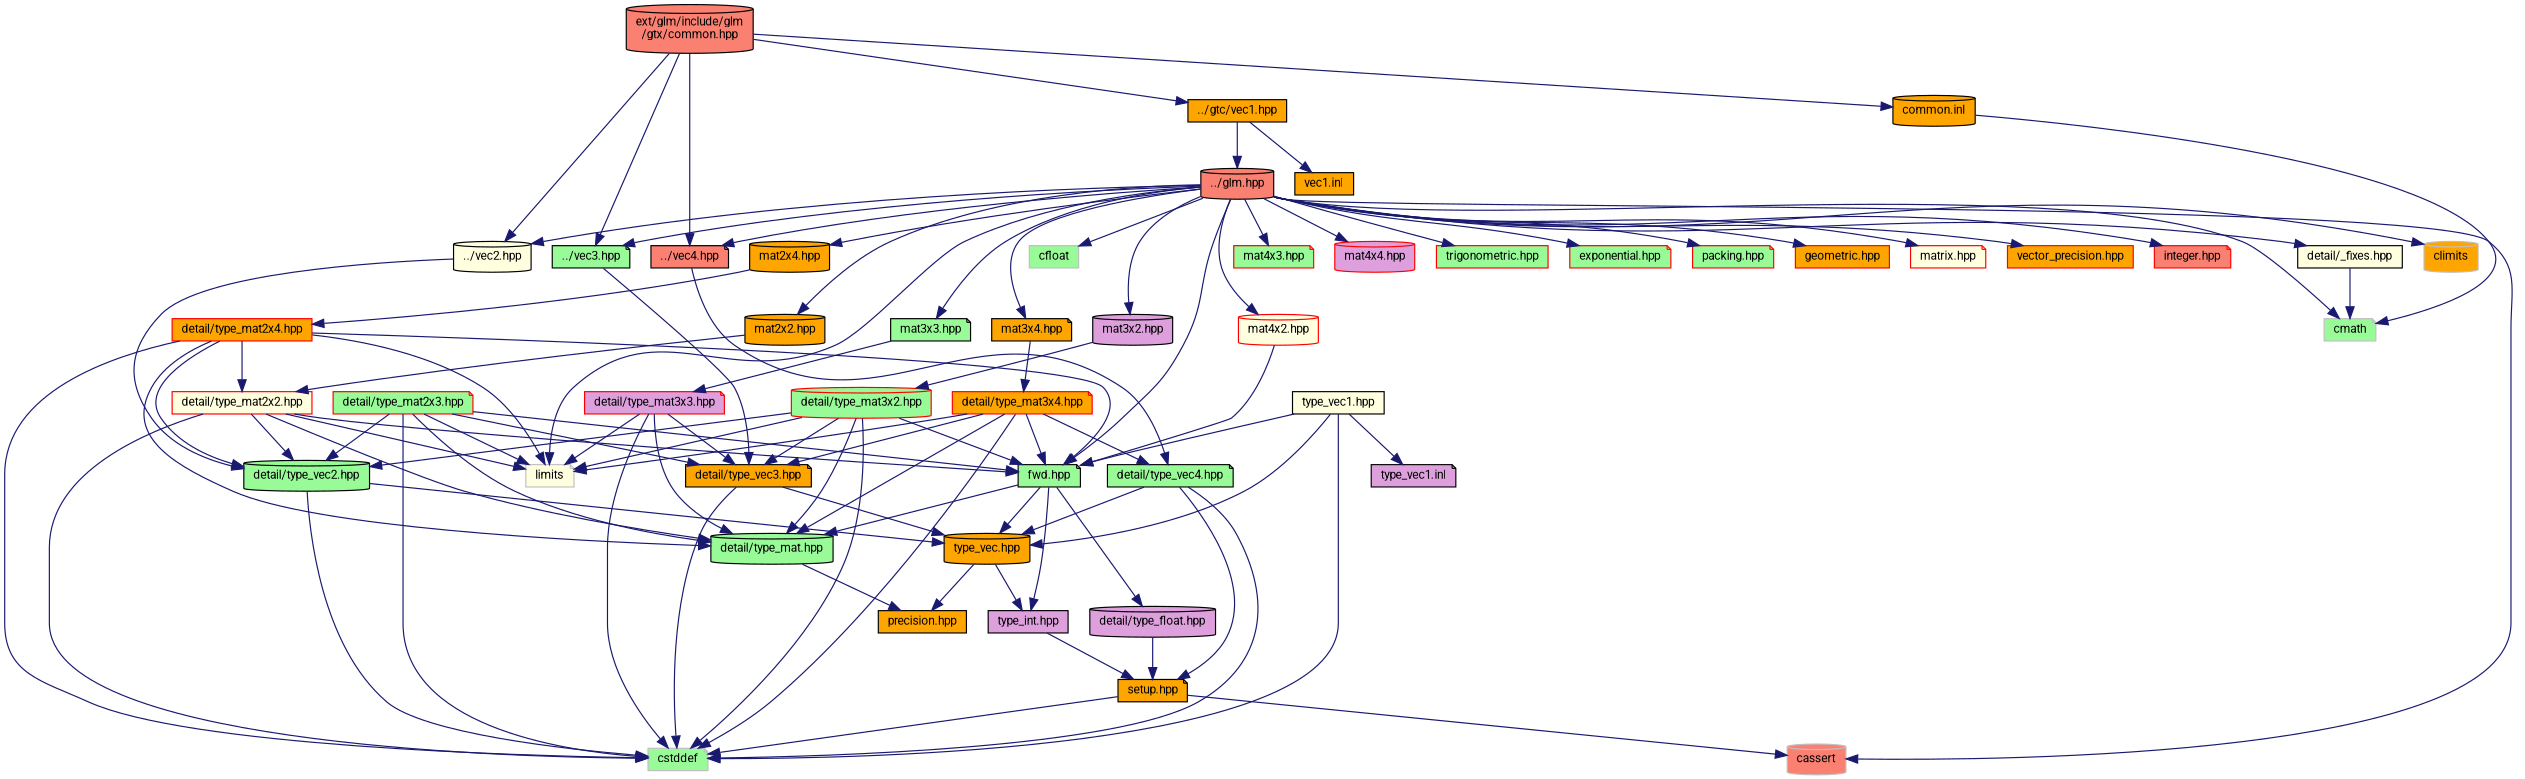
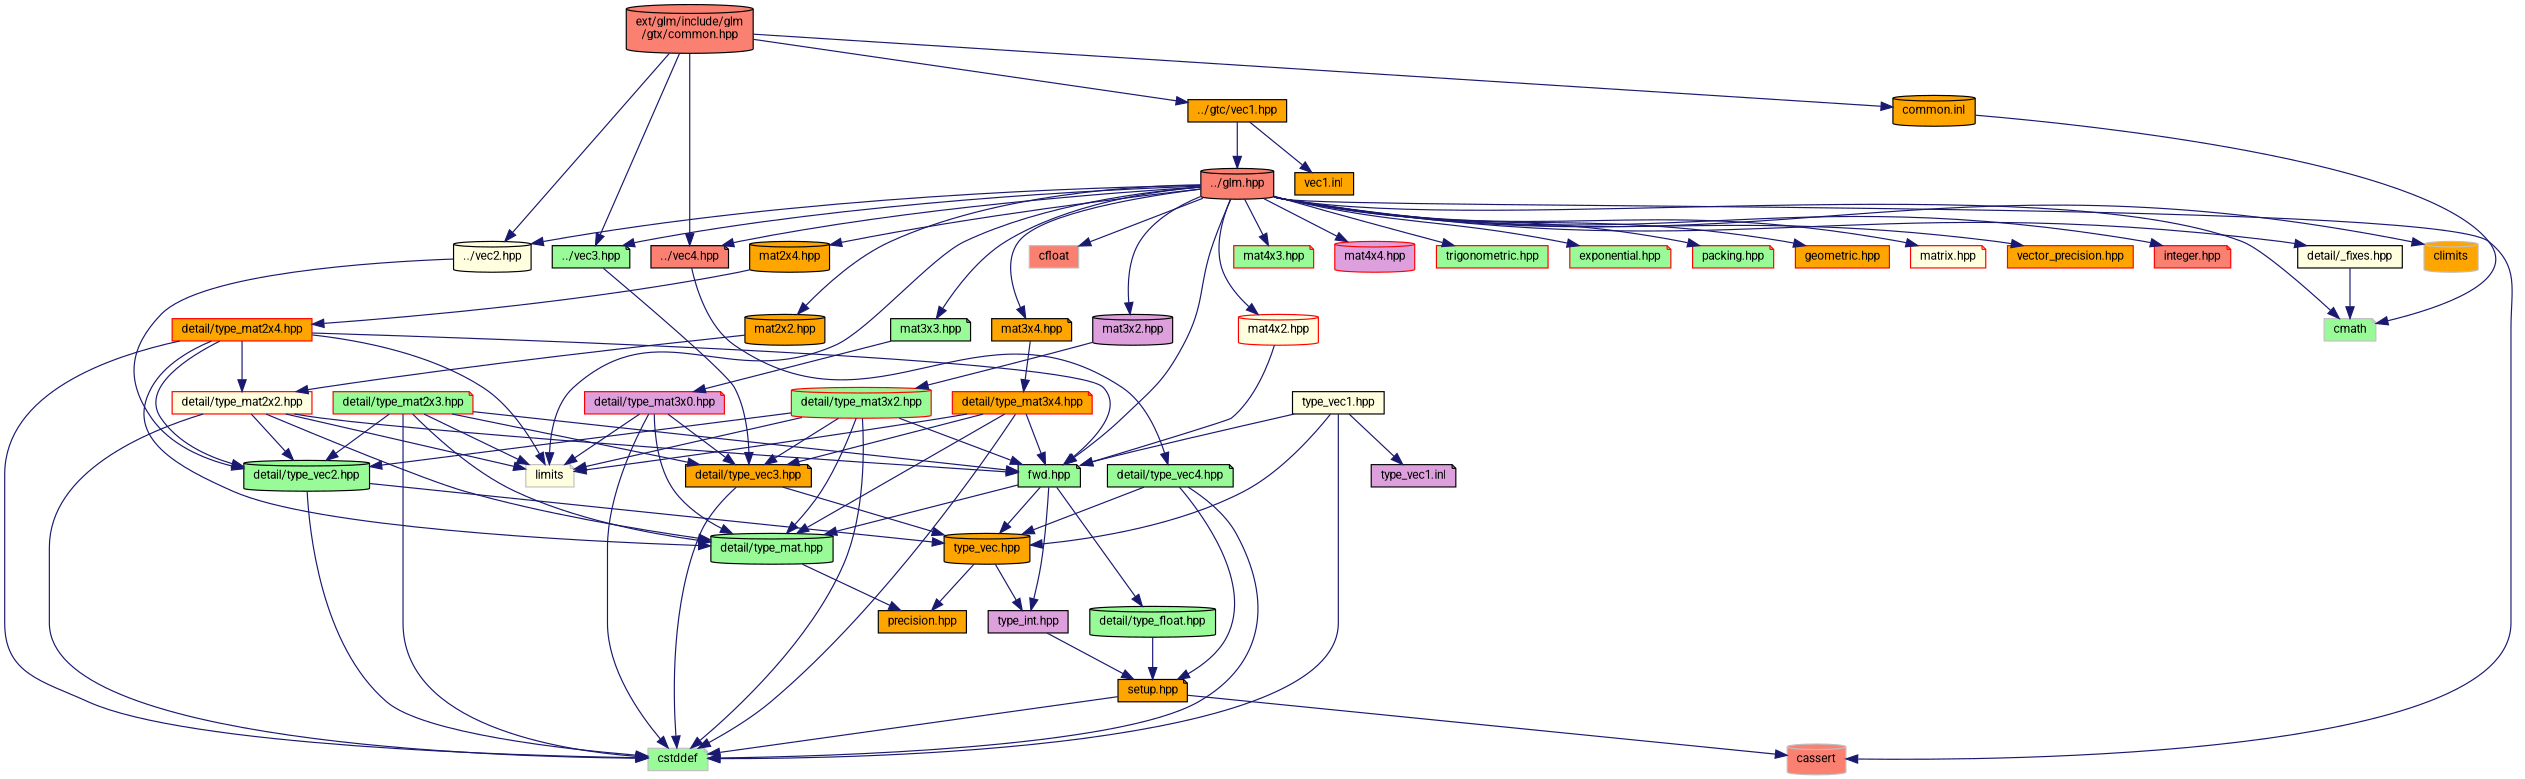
(1054, 257) -> (1054, 257)
(654, 403) -> (654, 403)
(1086, 434) -> none
(1153, 622) -> (1153, 622)
